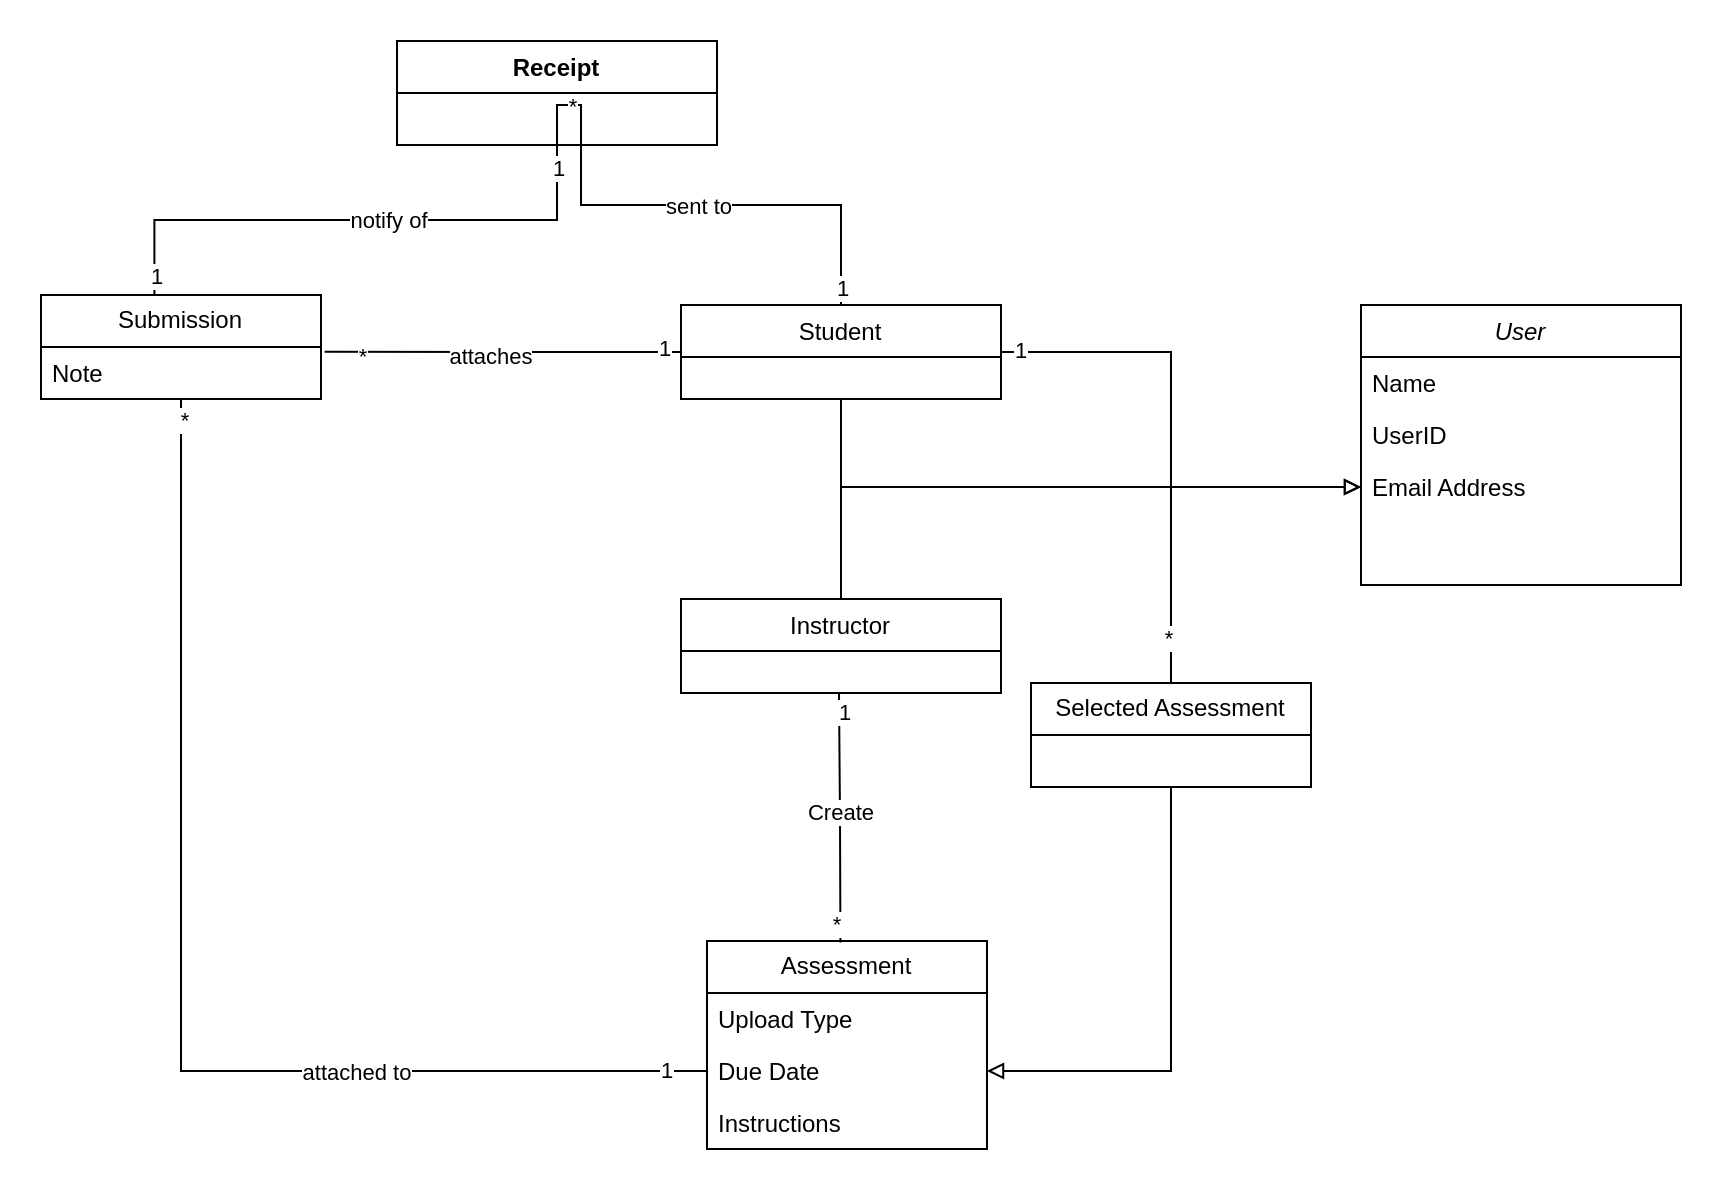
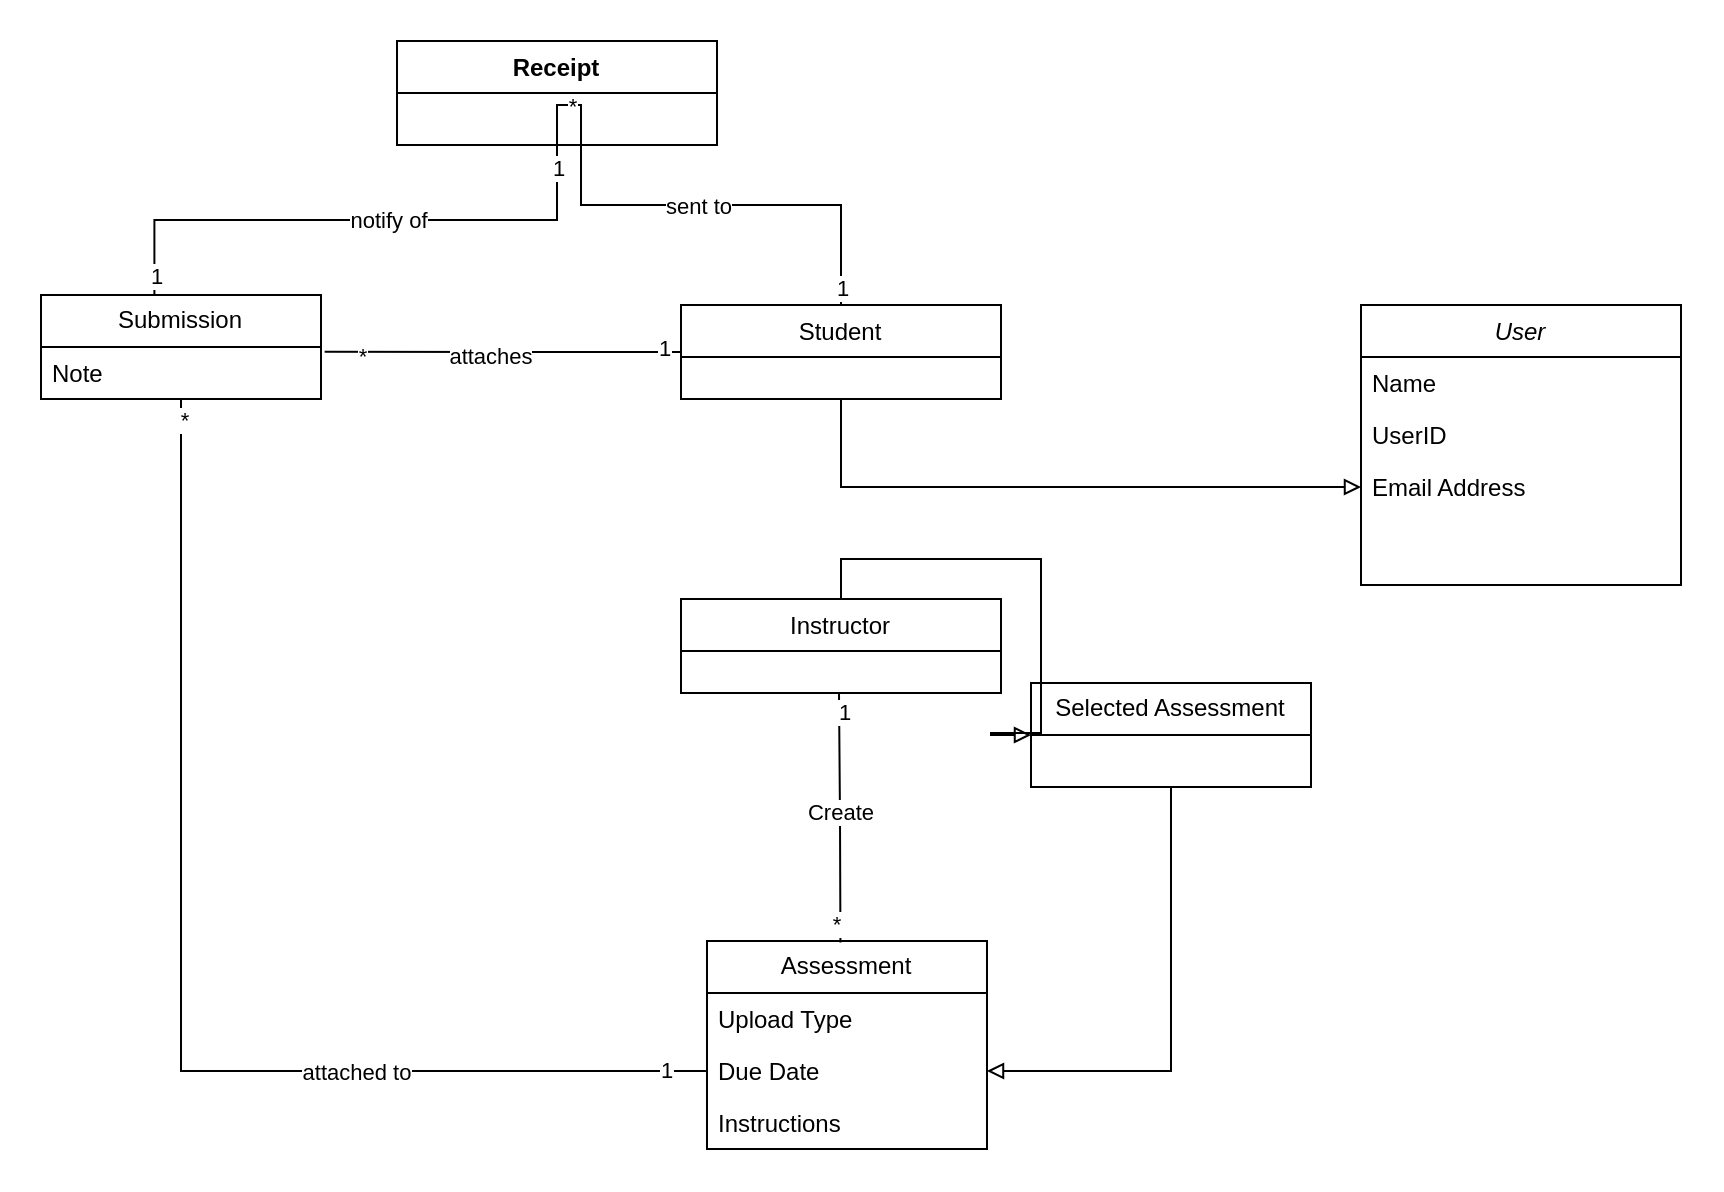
(1171, 410) -> none
(841, 526) -> (1041, 582)
